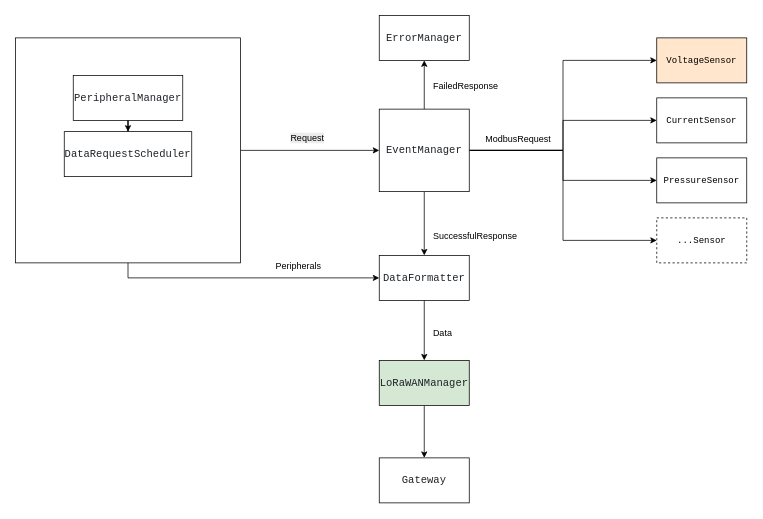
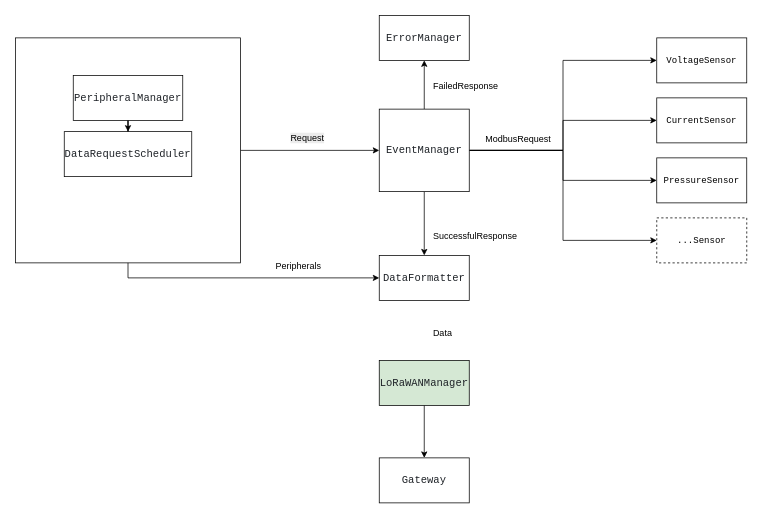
(702, 60) -> (702, 60)
(424, 327) -> none
